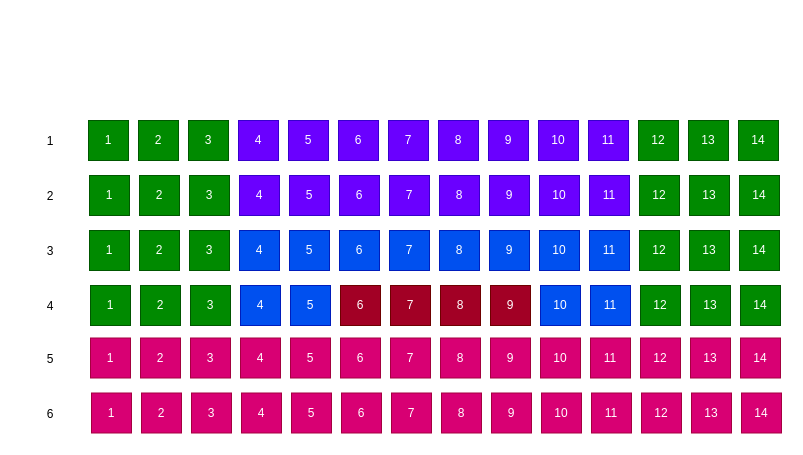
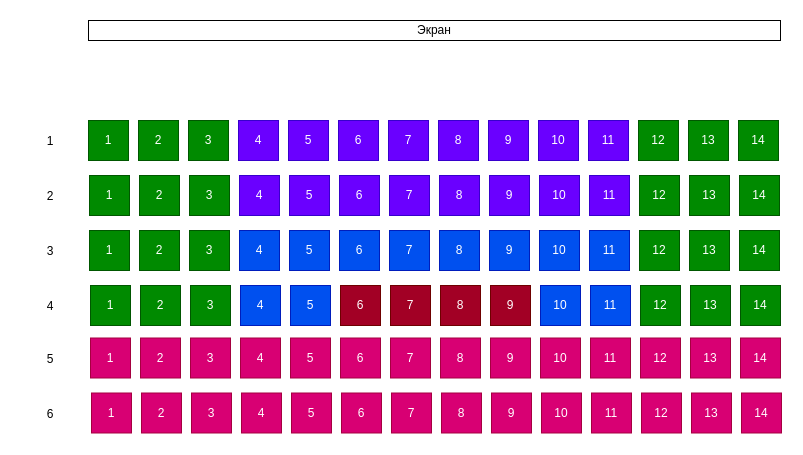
none -> (435, 31)
